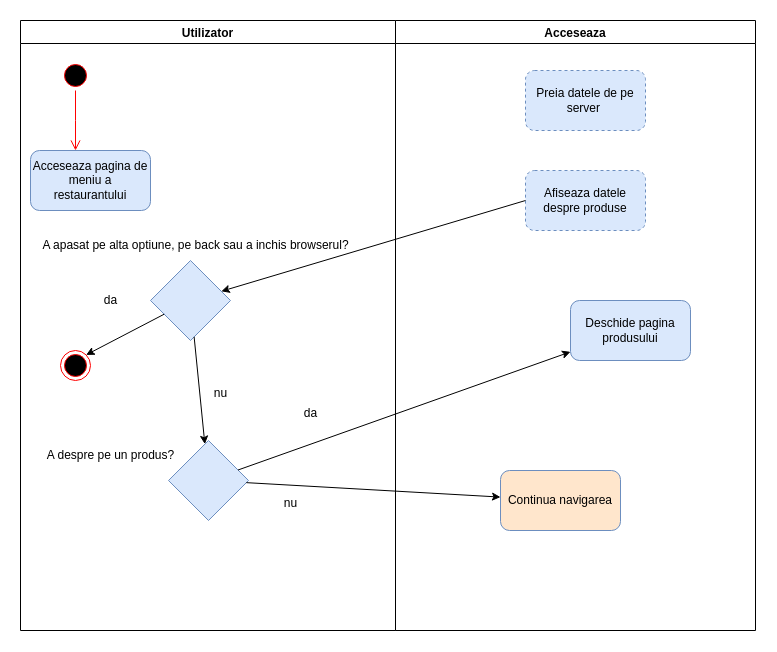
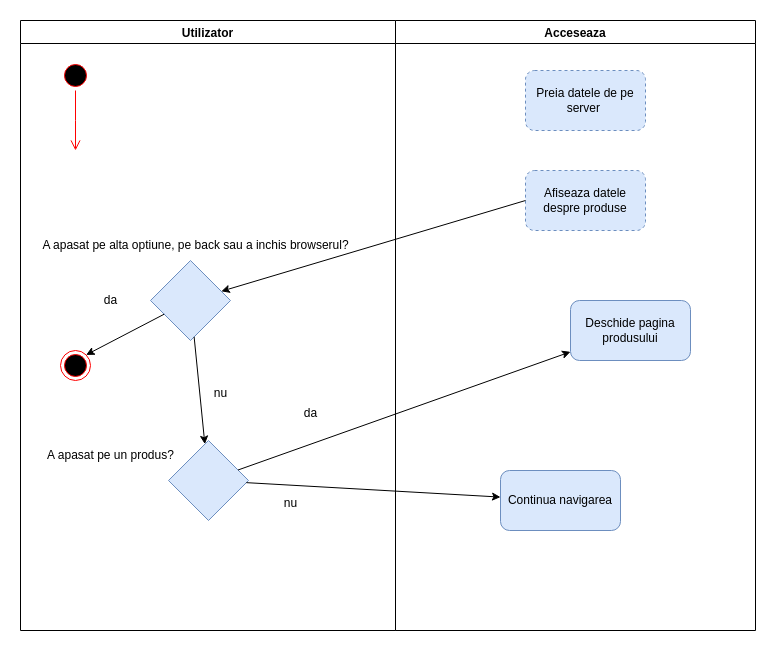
(91, 181) -> none
(111, 456) -> (111, 456)
(561, 501) -> (561, 501)
